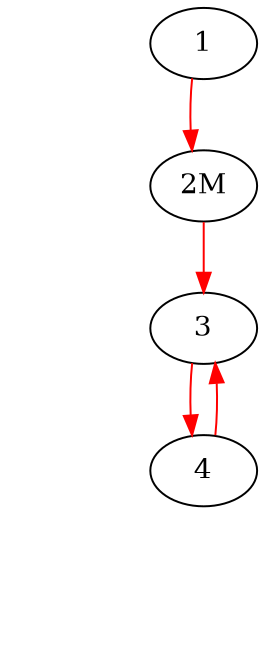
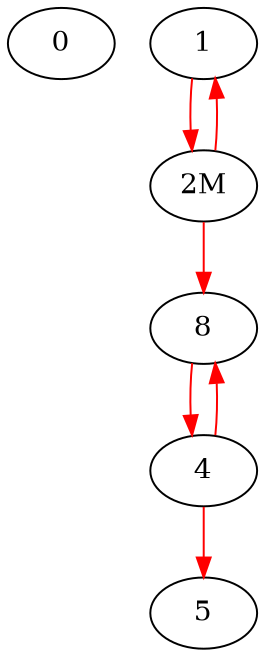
none -> (61, 44)
none -> (217, 124)
(204, 328) -> (204, 328)
none -> (204, 613)
